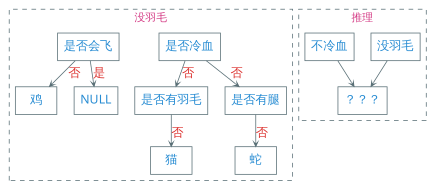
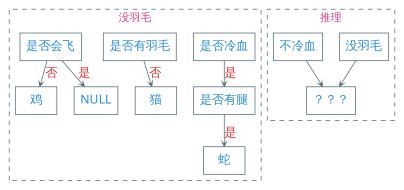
(181, 71) -> none
(237, 74) -> (230, 74)
(262, 134) -> (230, 134)
